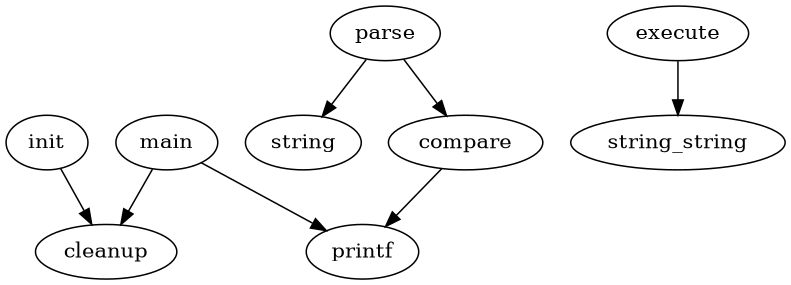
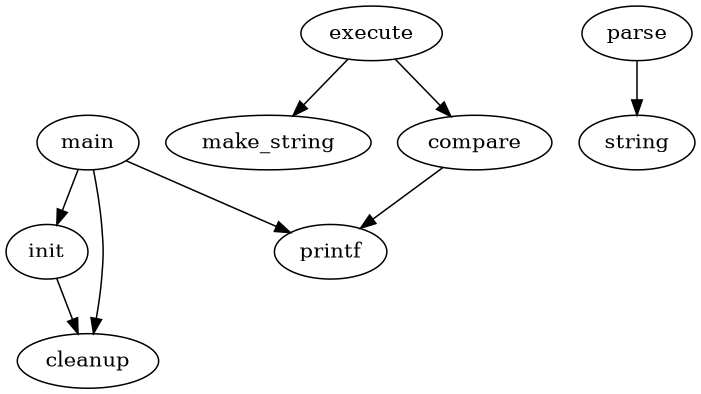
(421, 82) -> (418, 83)
(678, 143) -> (268, 143)
none -> (70, 190)
